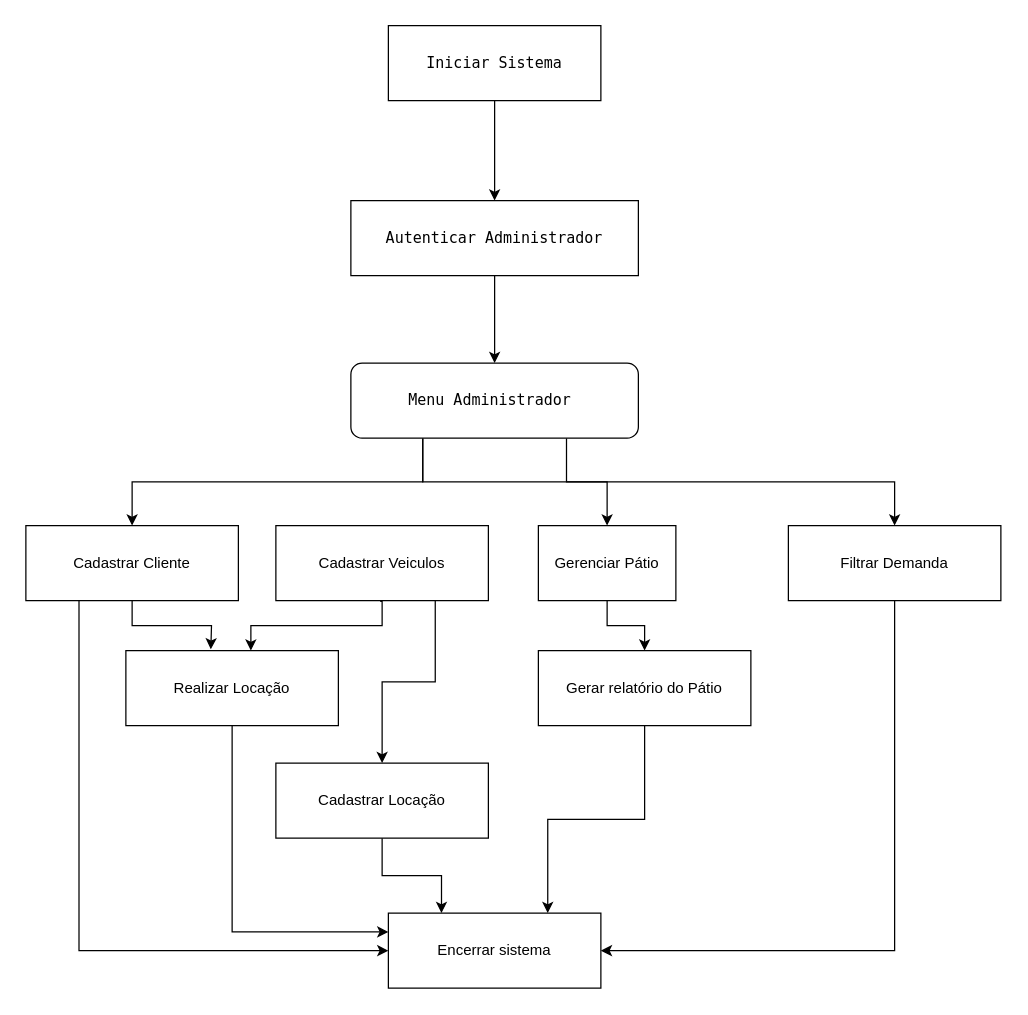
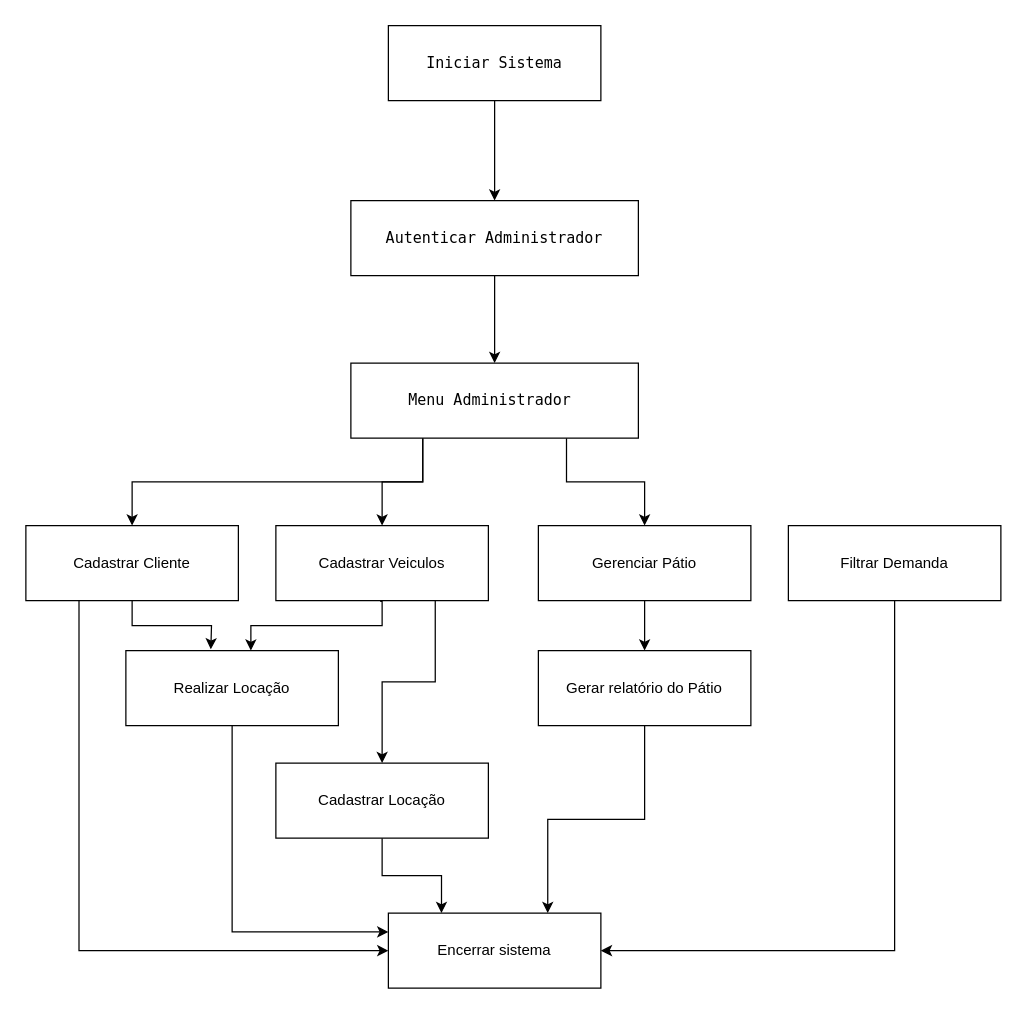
(494, 401) -> (494, 401)
(788, 482) -> (382, 500)
(607, 563) -> (644, 563)
